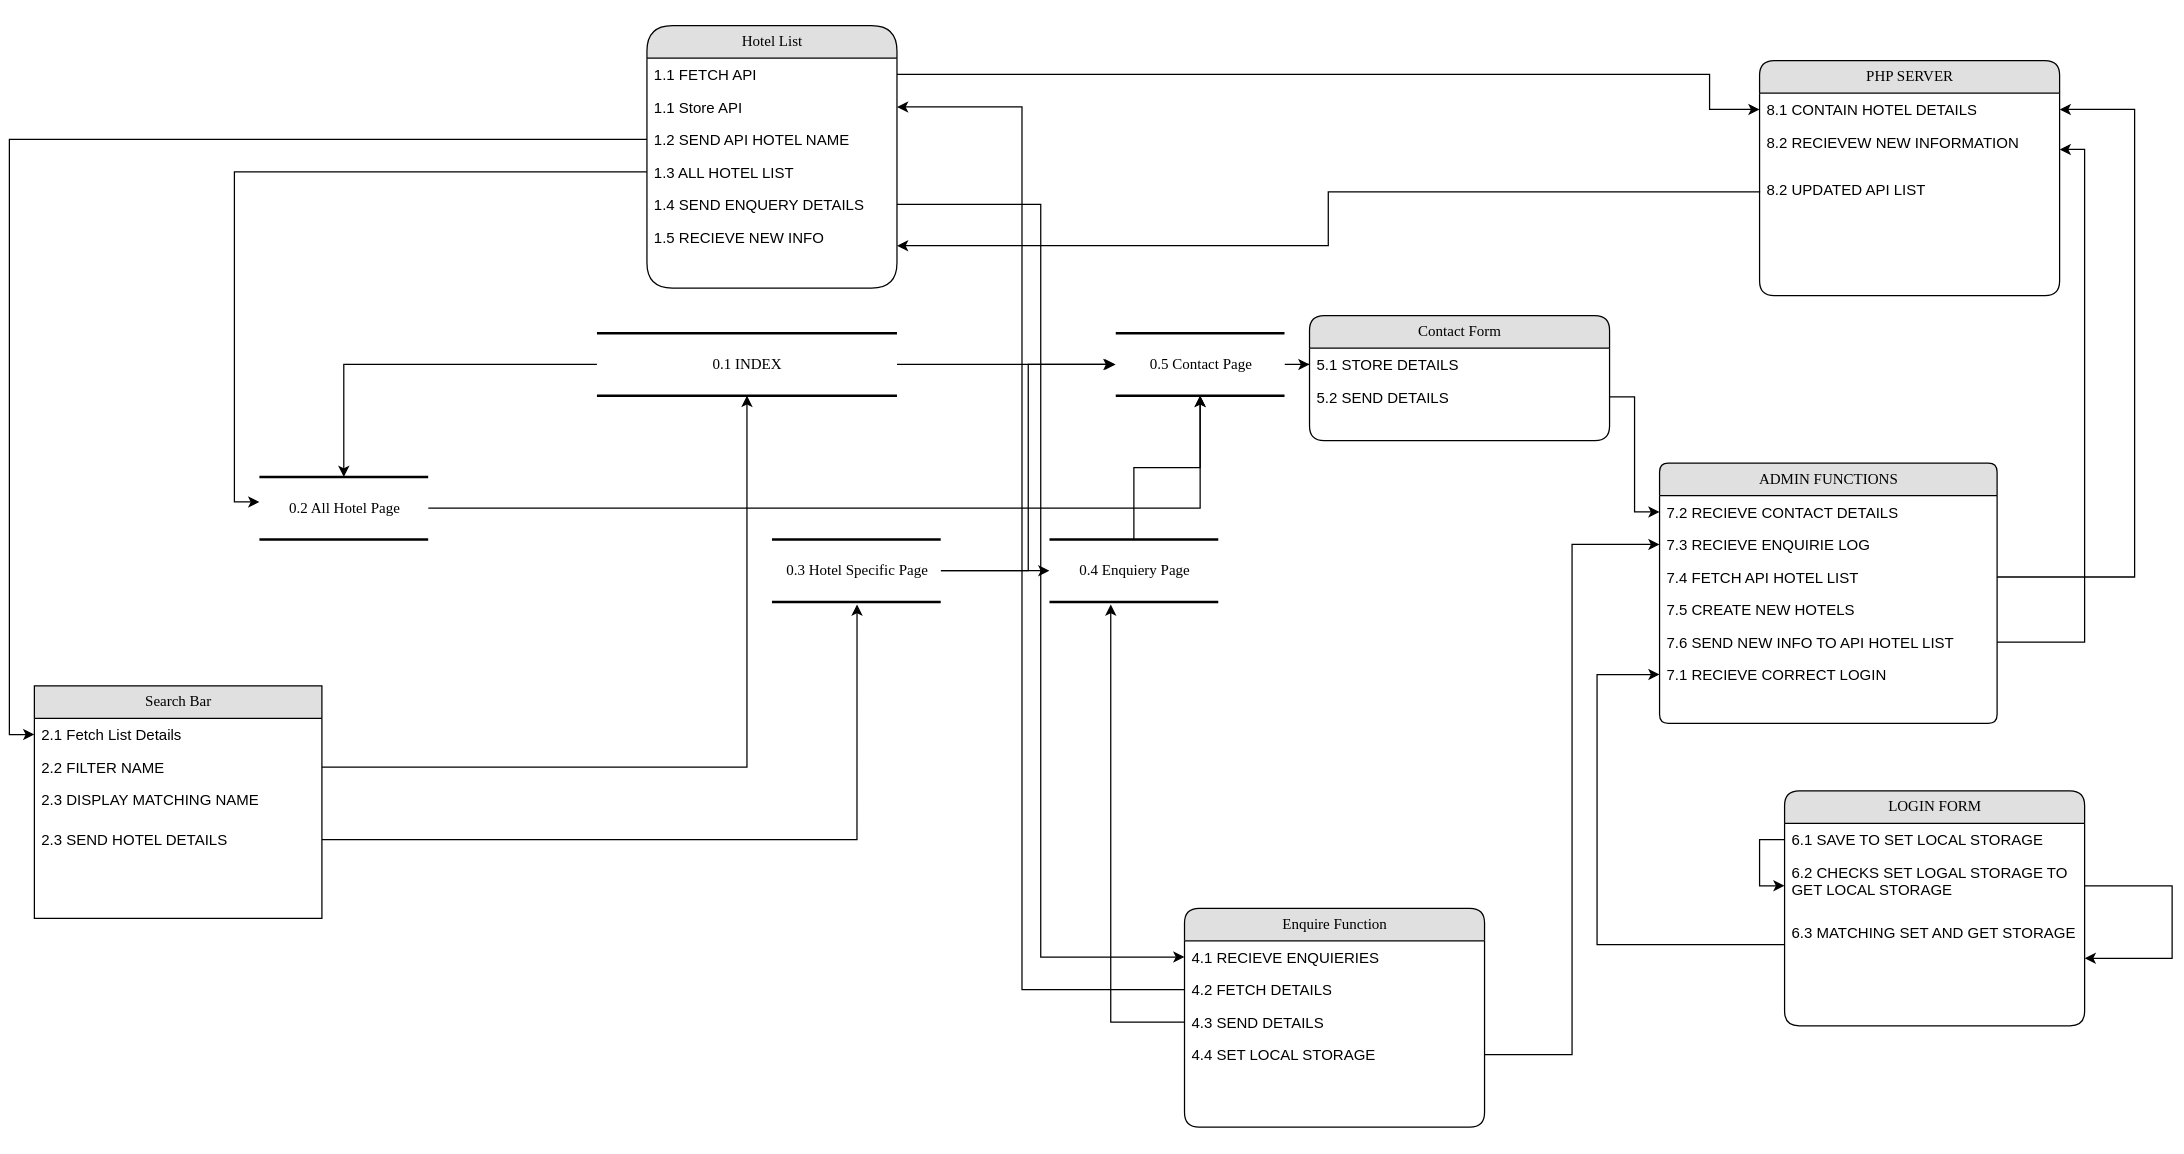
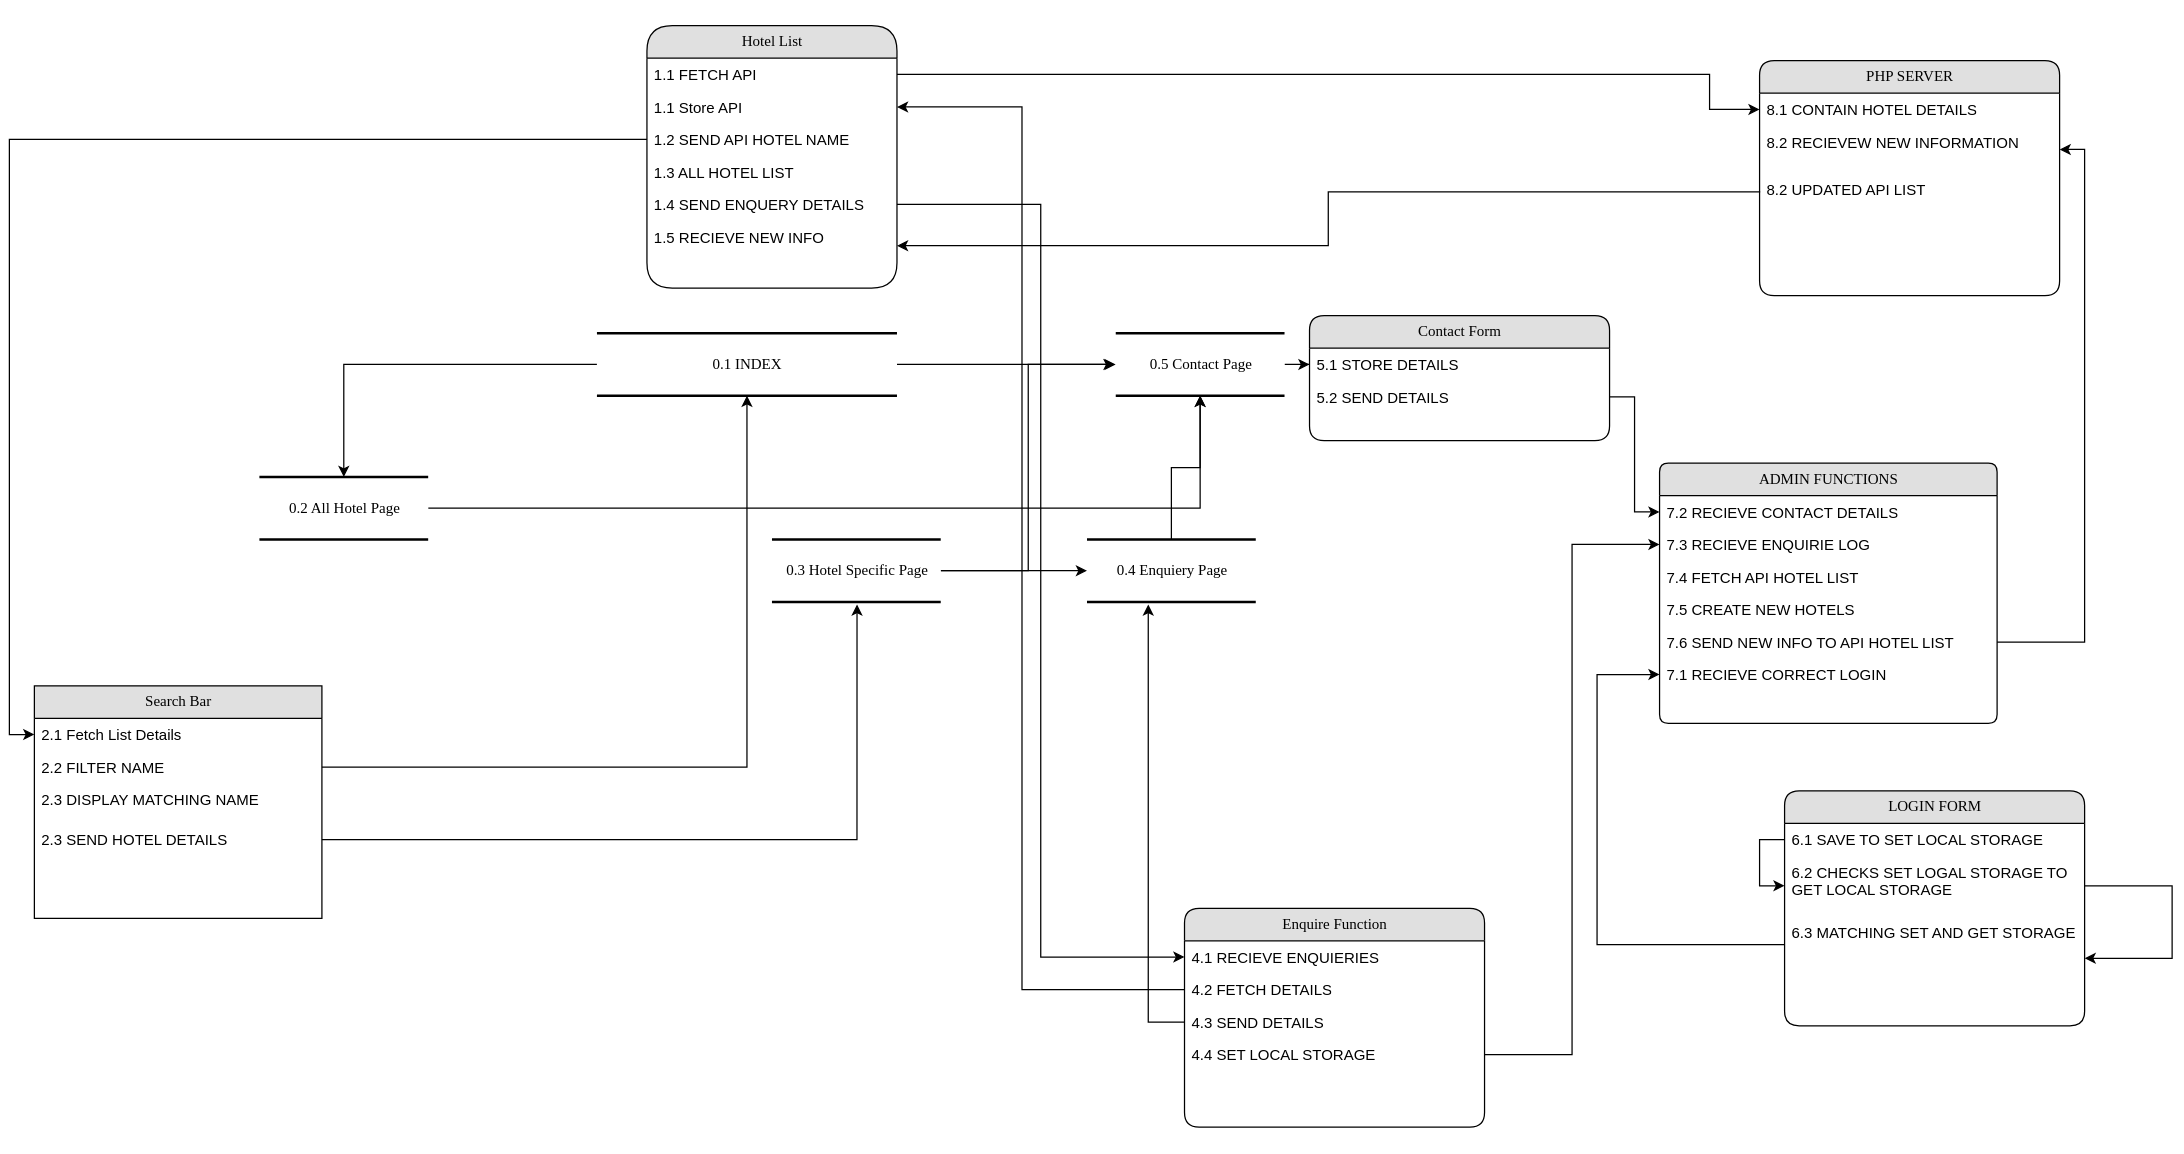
(267, 172) -> none
(2134, 379) -> none
(1134, 571) -> (1171, 571)
